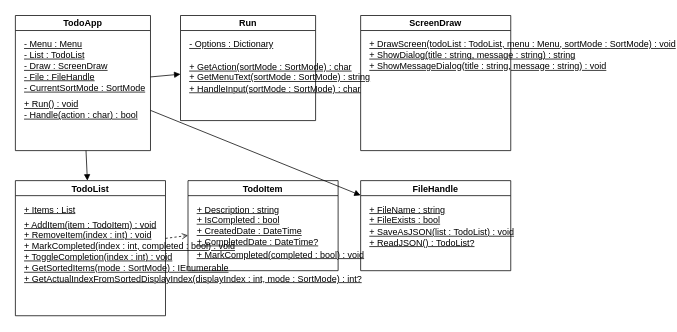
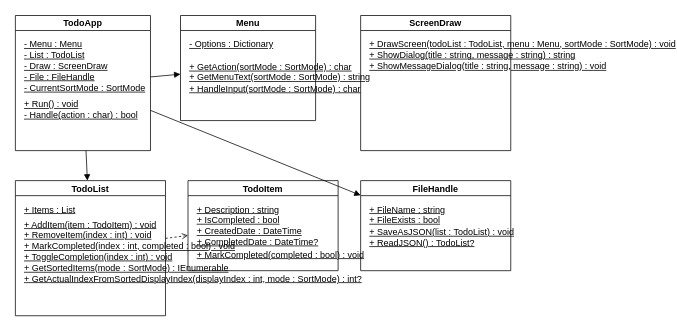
(248, 23) -> (248, 23)
